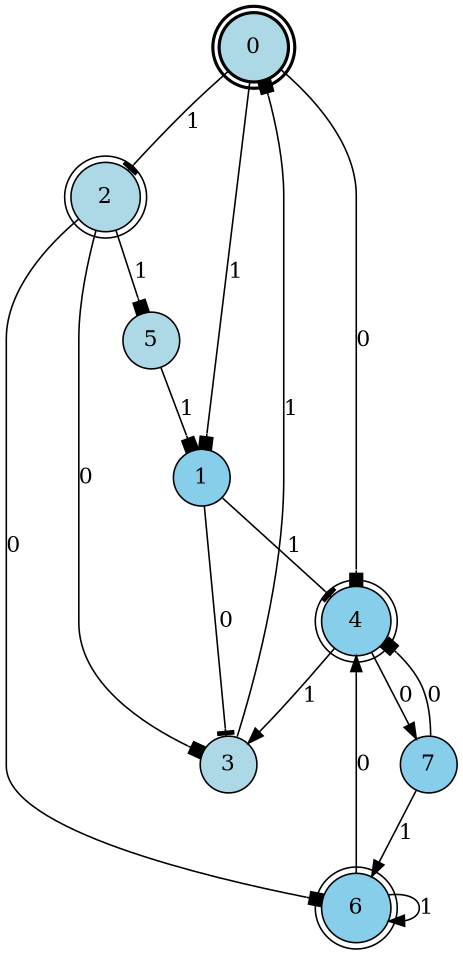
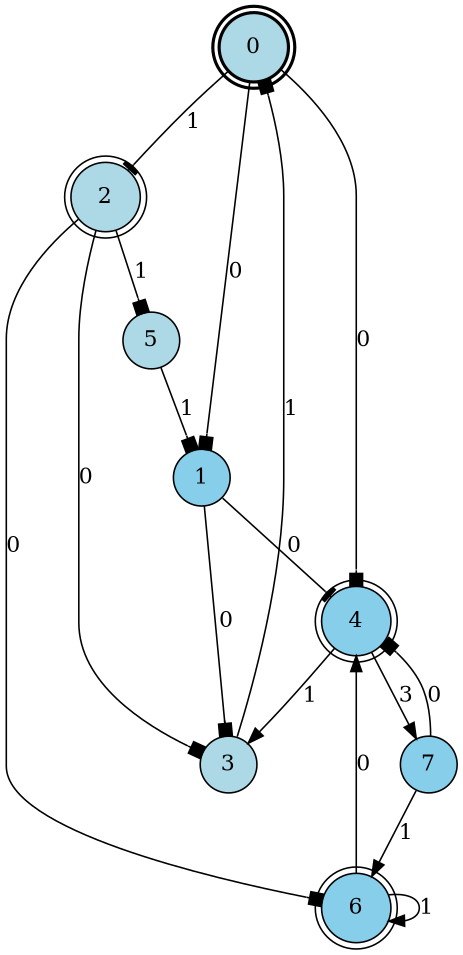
(236, 272) -> (236, 272)
(295, 546) -> (295, 546)
(215, 617) -> (215, 617)
(407, 696) -> (407, 696)
